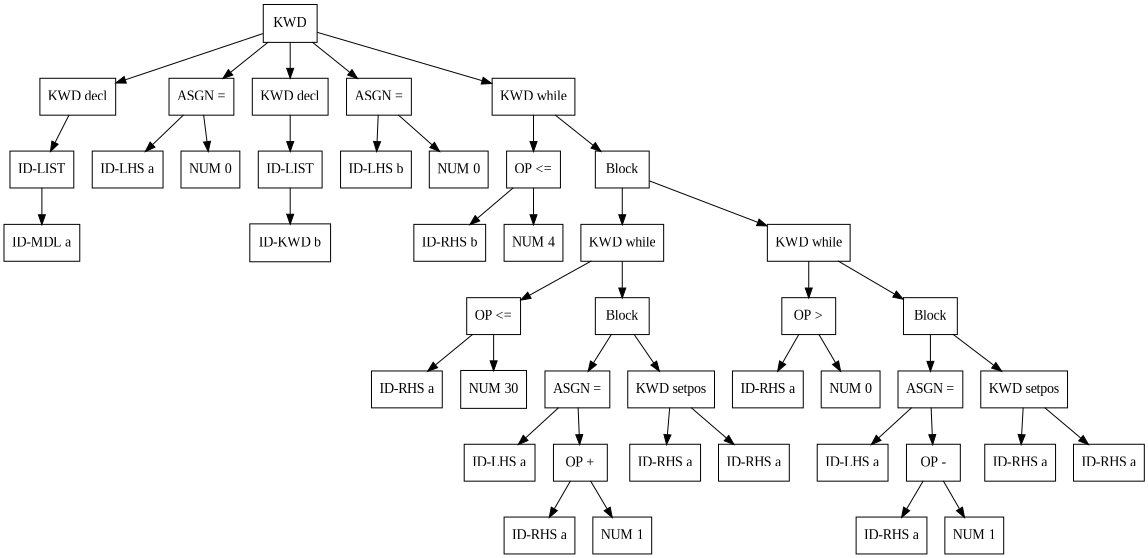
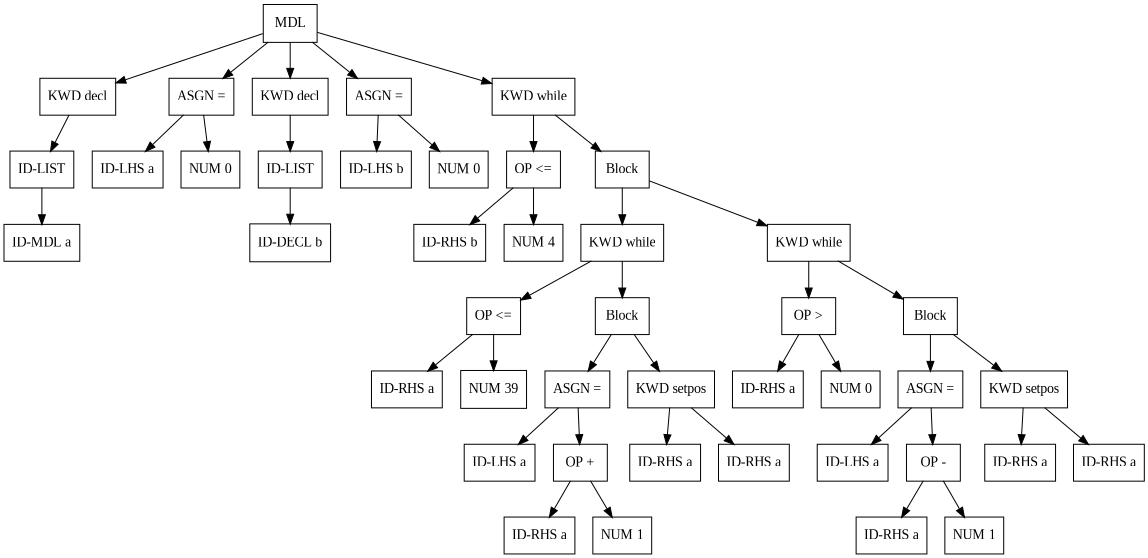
(290, 23) -> (290, 23)
(290, 243) -> (290, 243)
(494, 389) -> (494, 389)
